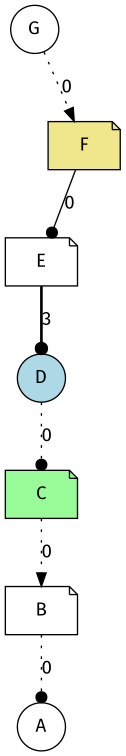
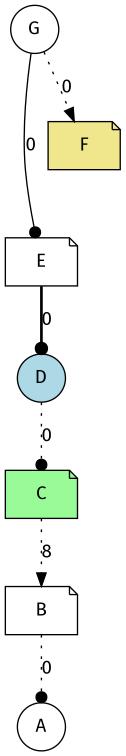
(65, 199) -> (24, 140)
(47, 320) -> (47, 320)
(47, 552) -> (47, 552)
